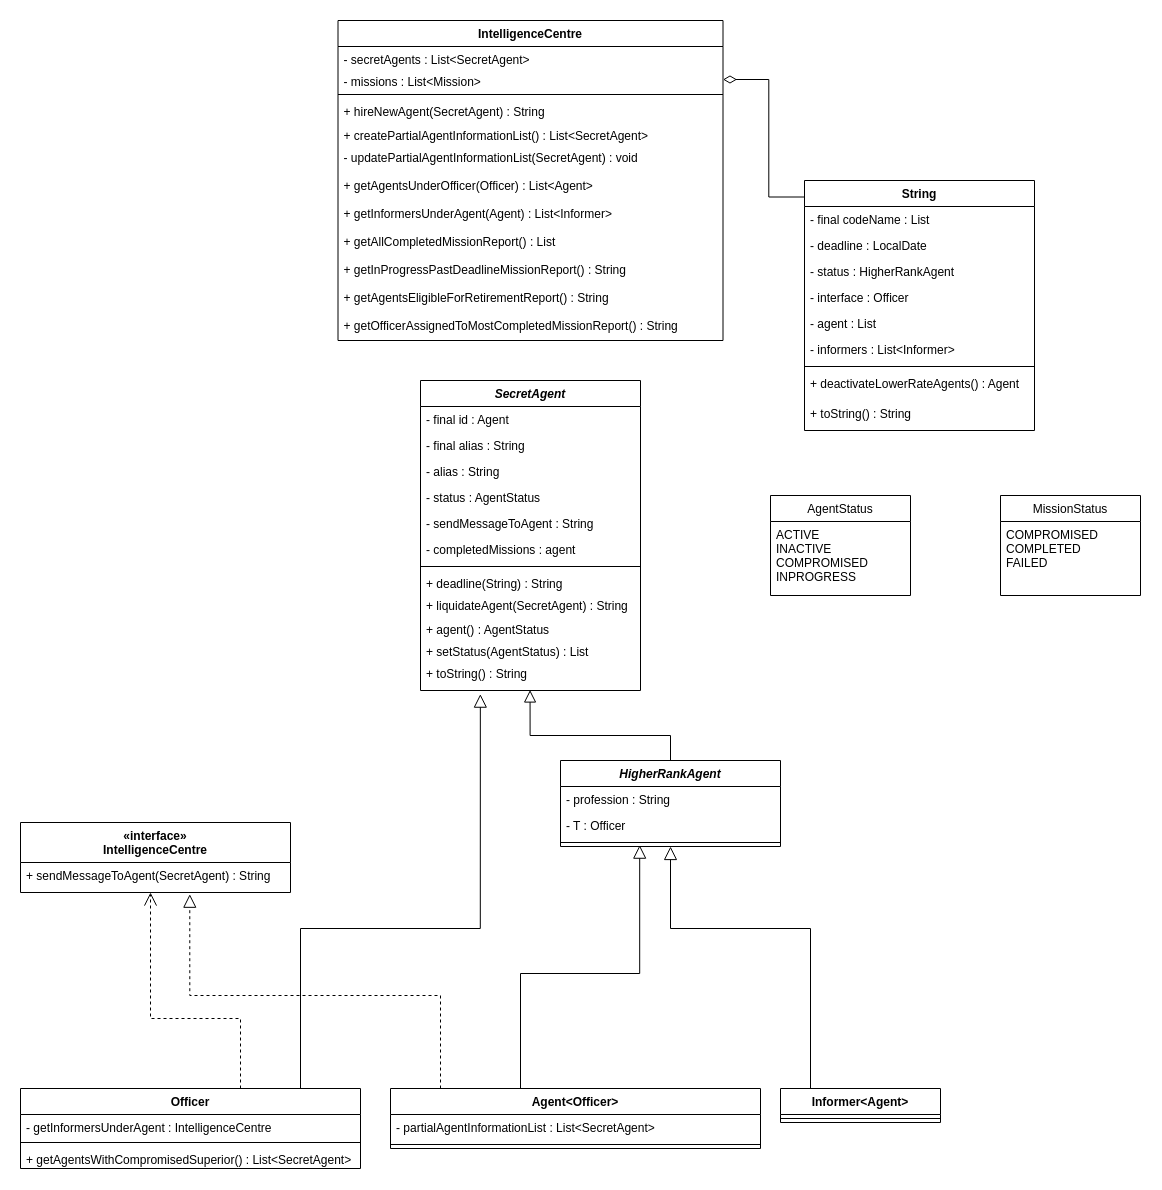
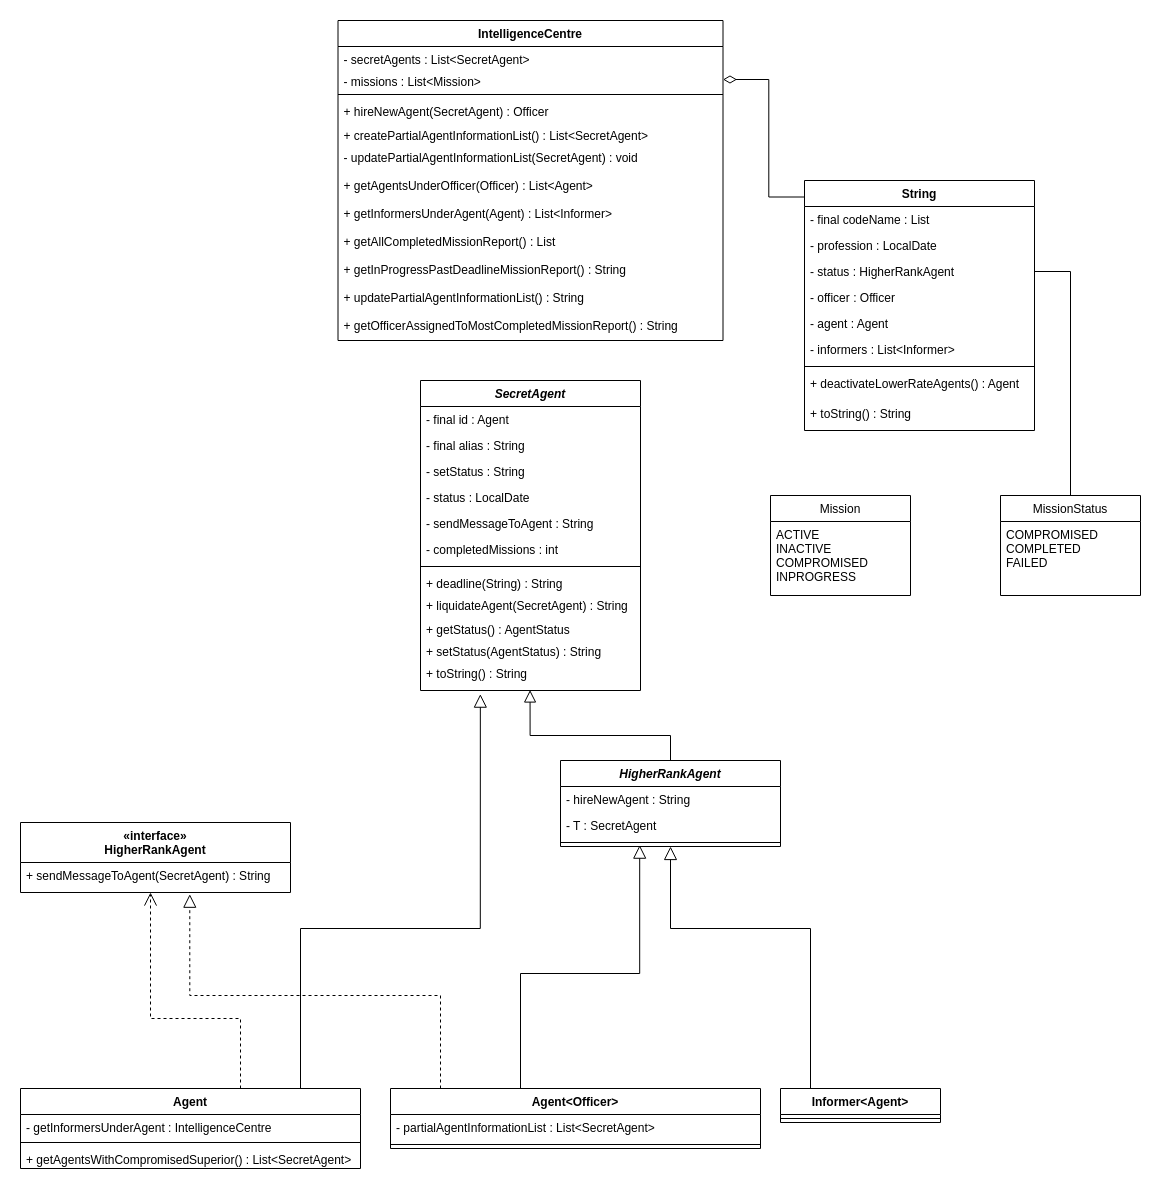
(455, 112) -> (458, 112)
(873, 246) -> (881, 246)
(493, 298) -> (484, 298)
(871, 298) -> (864, 298)
(849, 324) -> (854, 324)
none -> (1071, 365)
(469, 472) -> (485, 472)
(494, 498) -> (485, 498)
(840, 509) -> (840, 509)
(506, 550) -> (498, 550)
(497, 630) -> (510, 630)
(522, 652) -> (529, 652)
(627, 800) -> (634, 800)
(602, 826) -> (617, 826)
(155, 836) -> (155, 836)
(190, 1102) -> (190, 1102)
